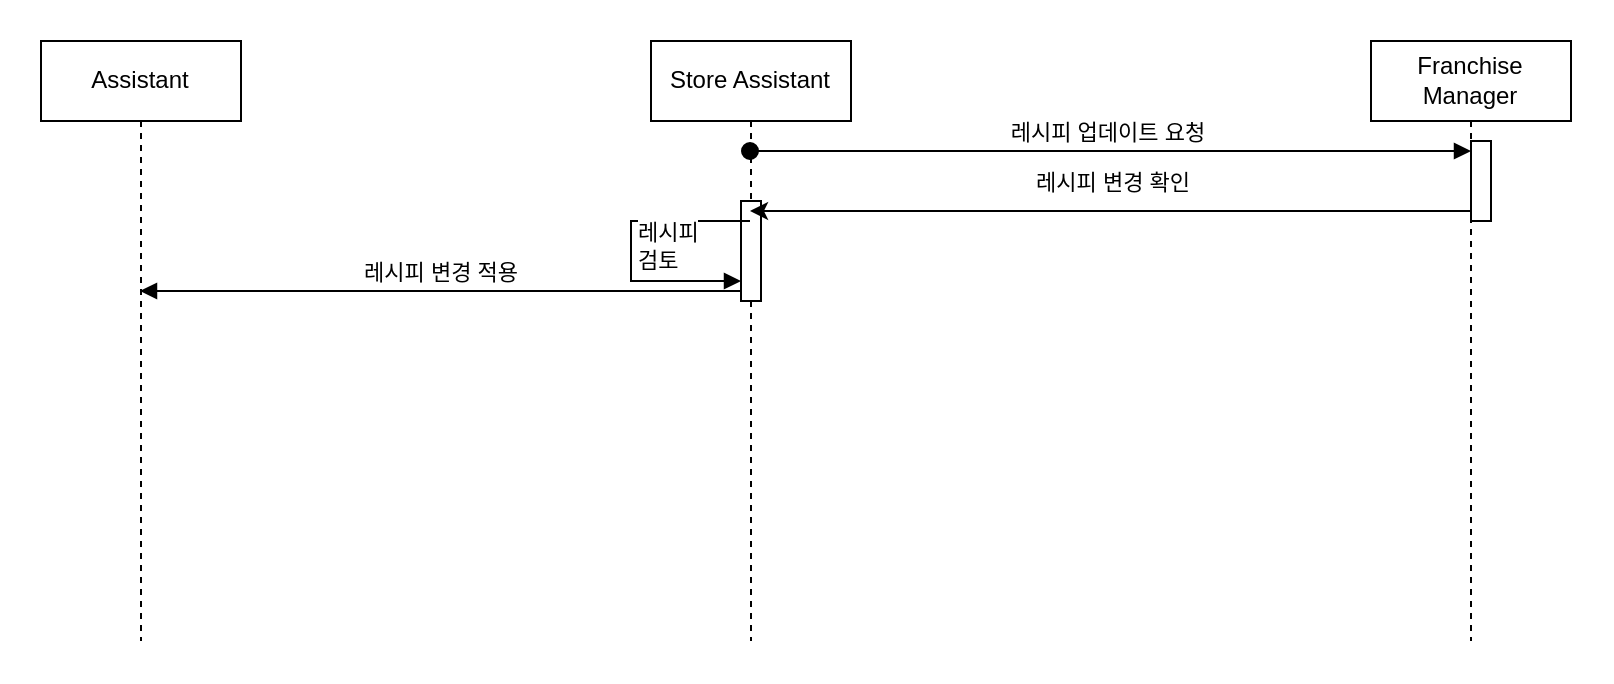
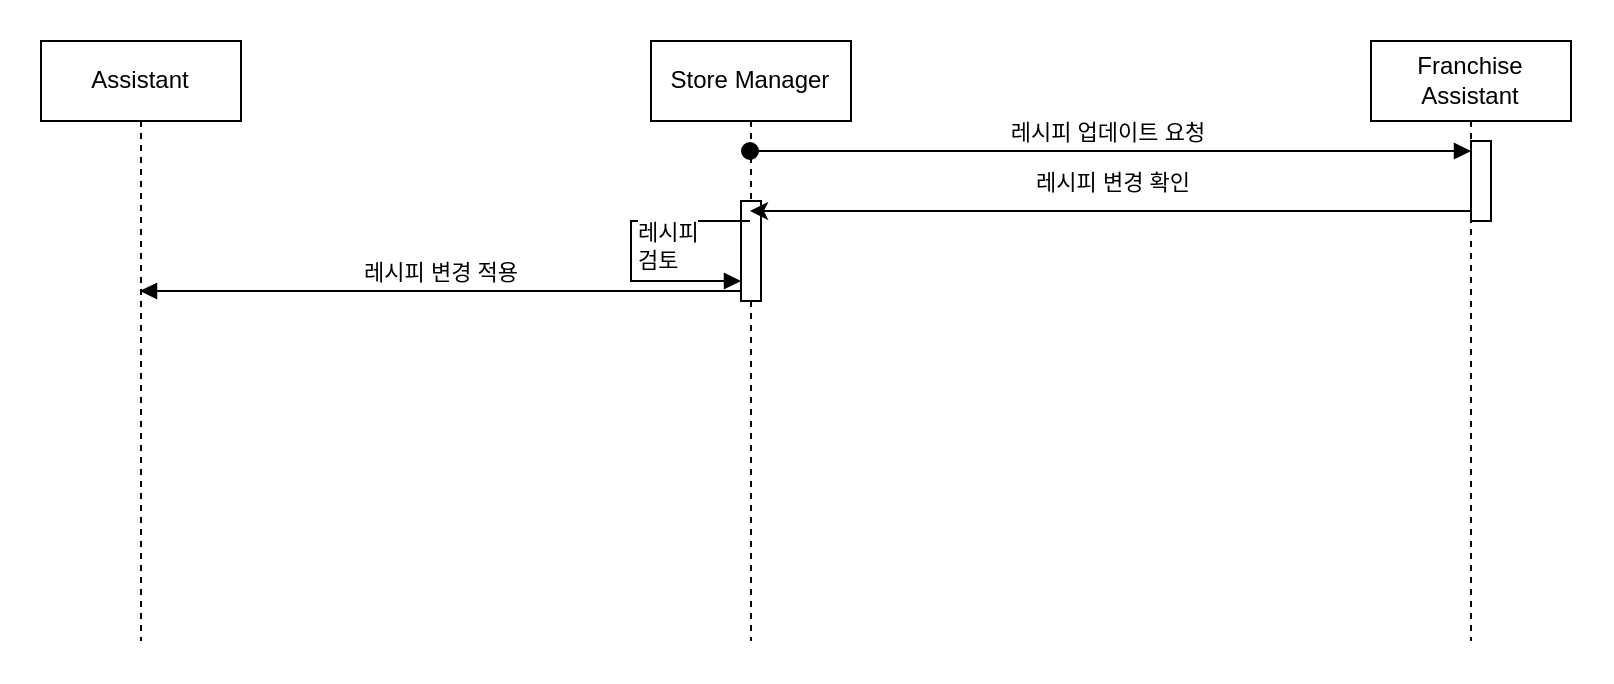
(751, 81) -> (751, 81)
(1471, 81) -> (1471, 81)
